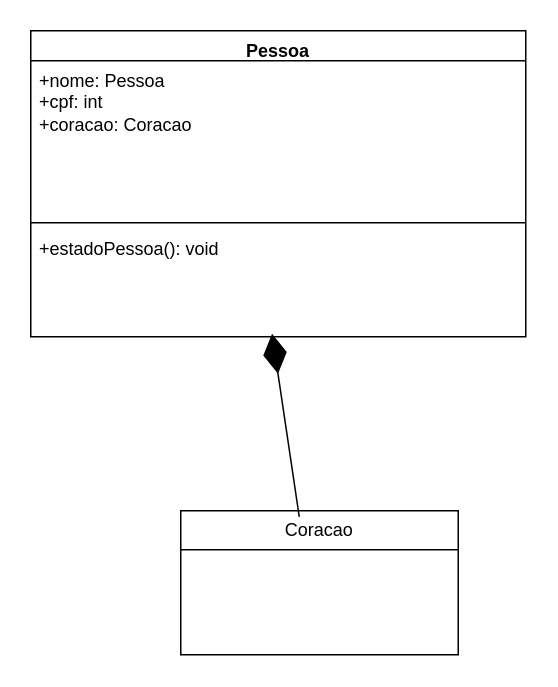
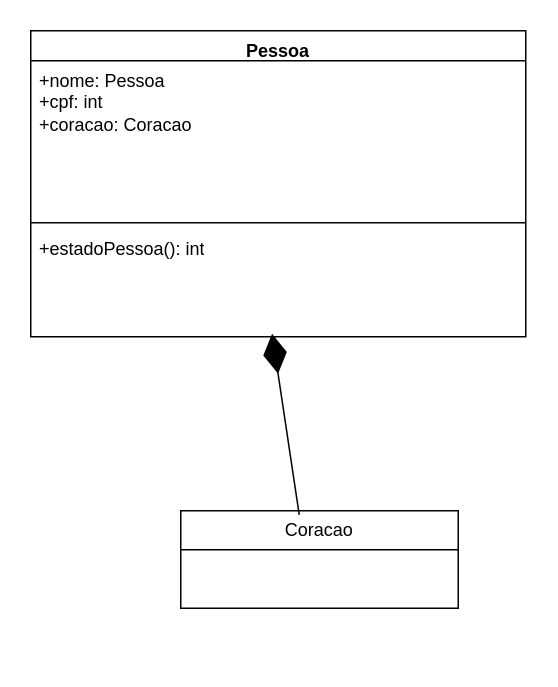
(139, 250) -> (134, 250)
(320, 583) -> (320, 560)
